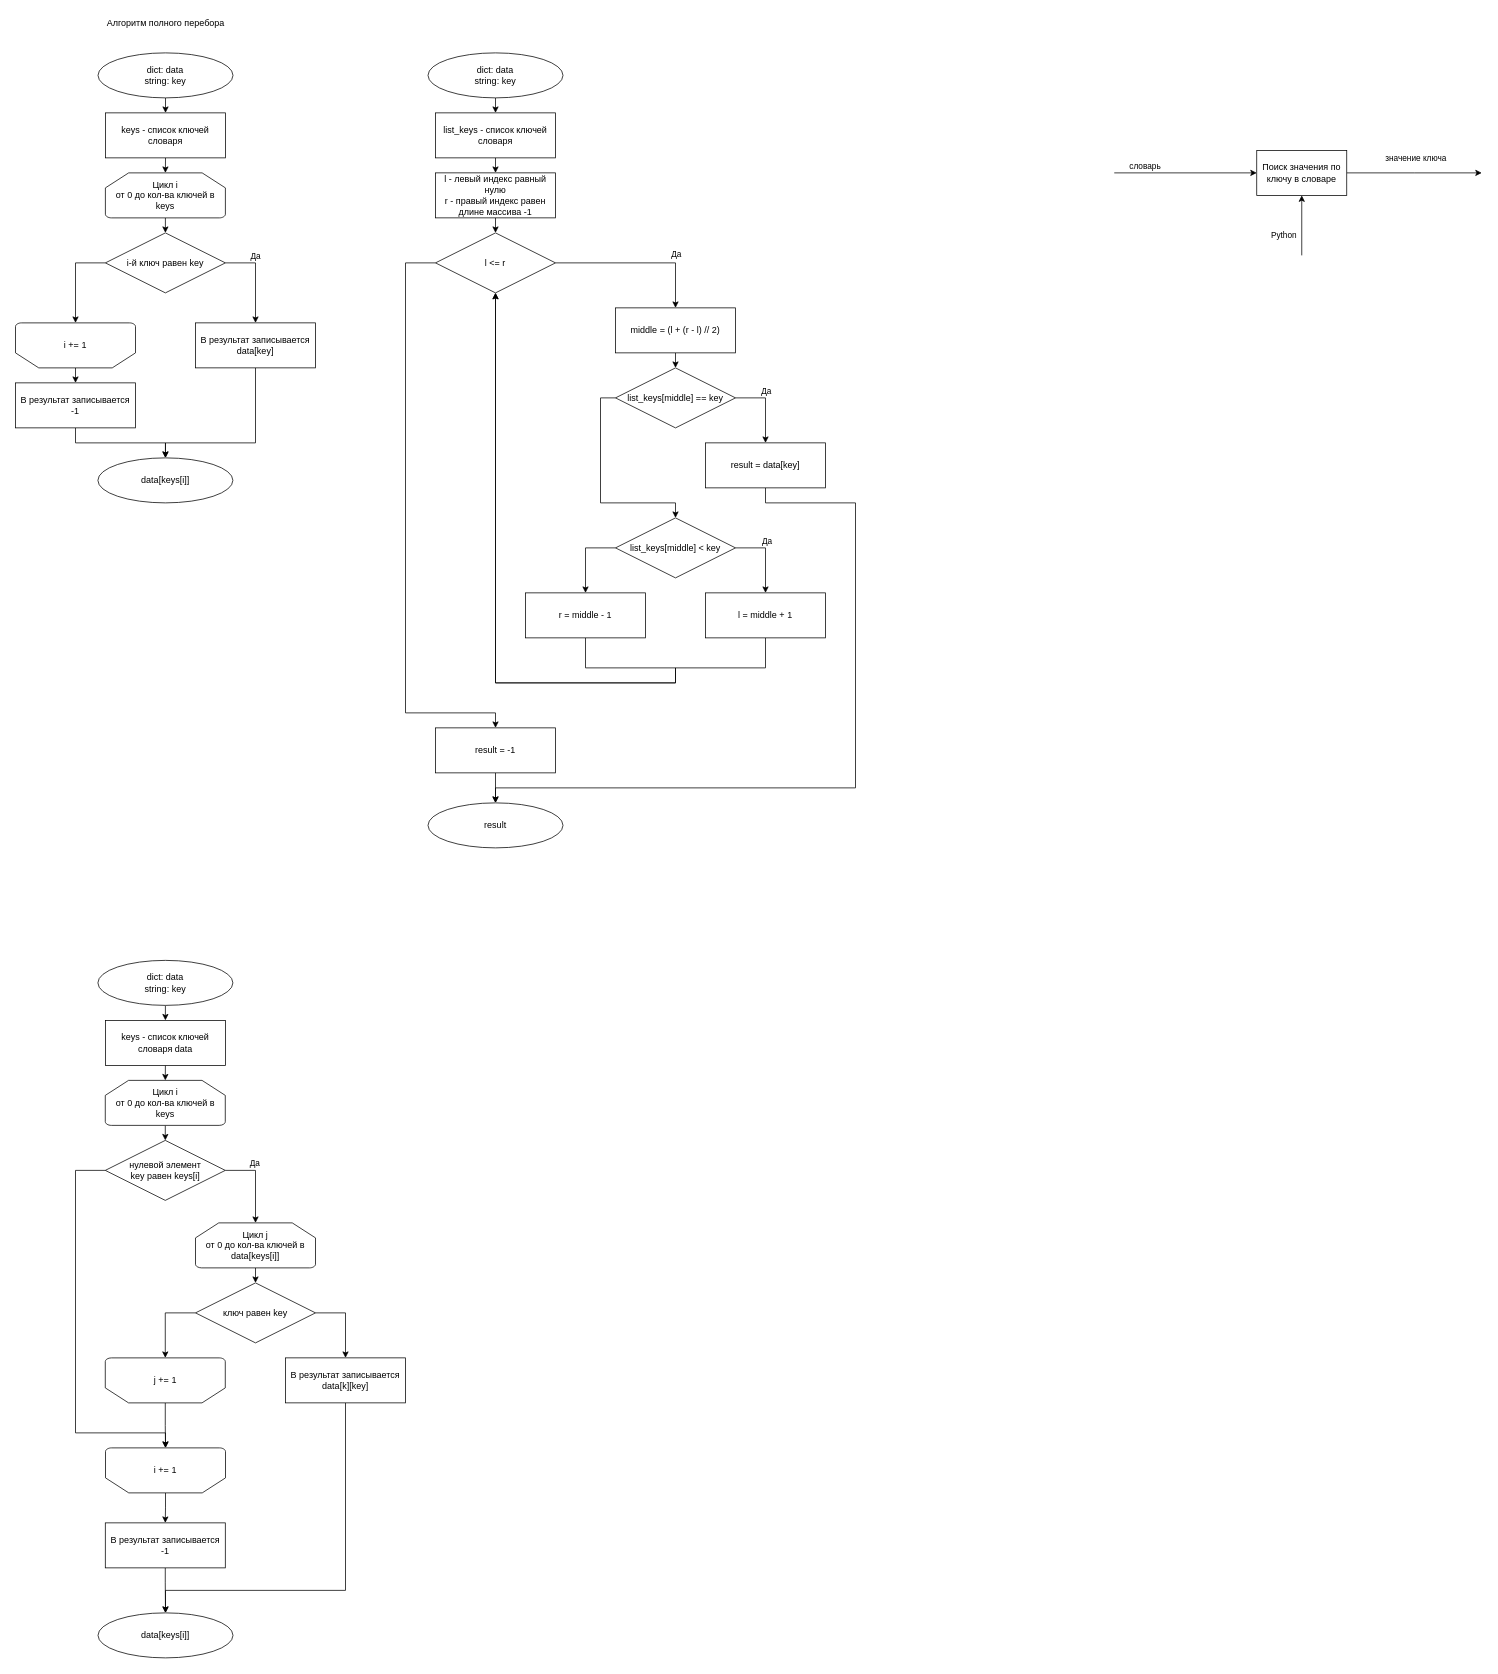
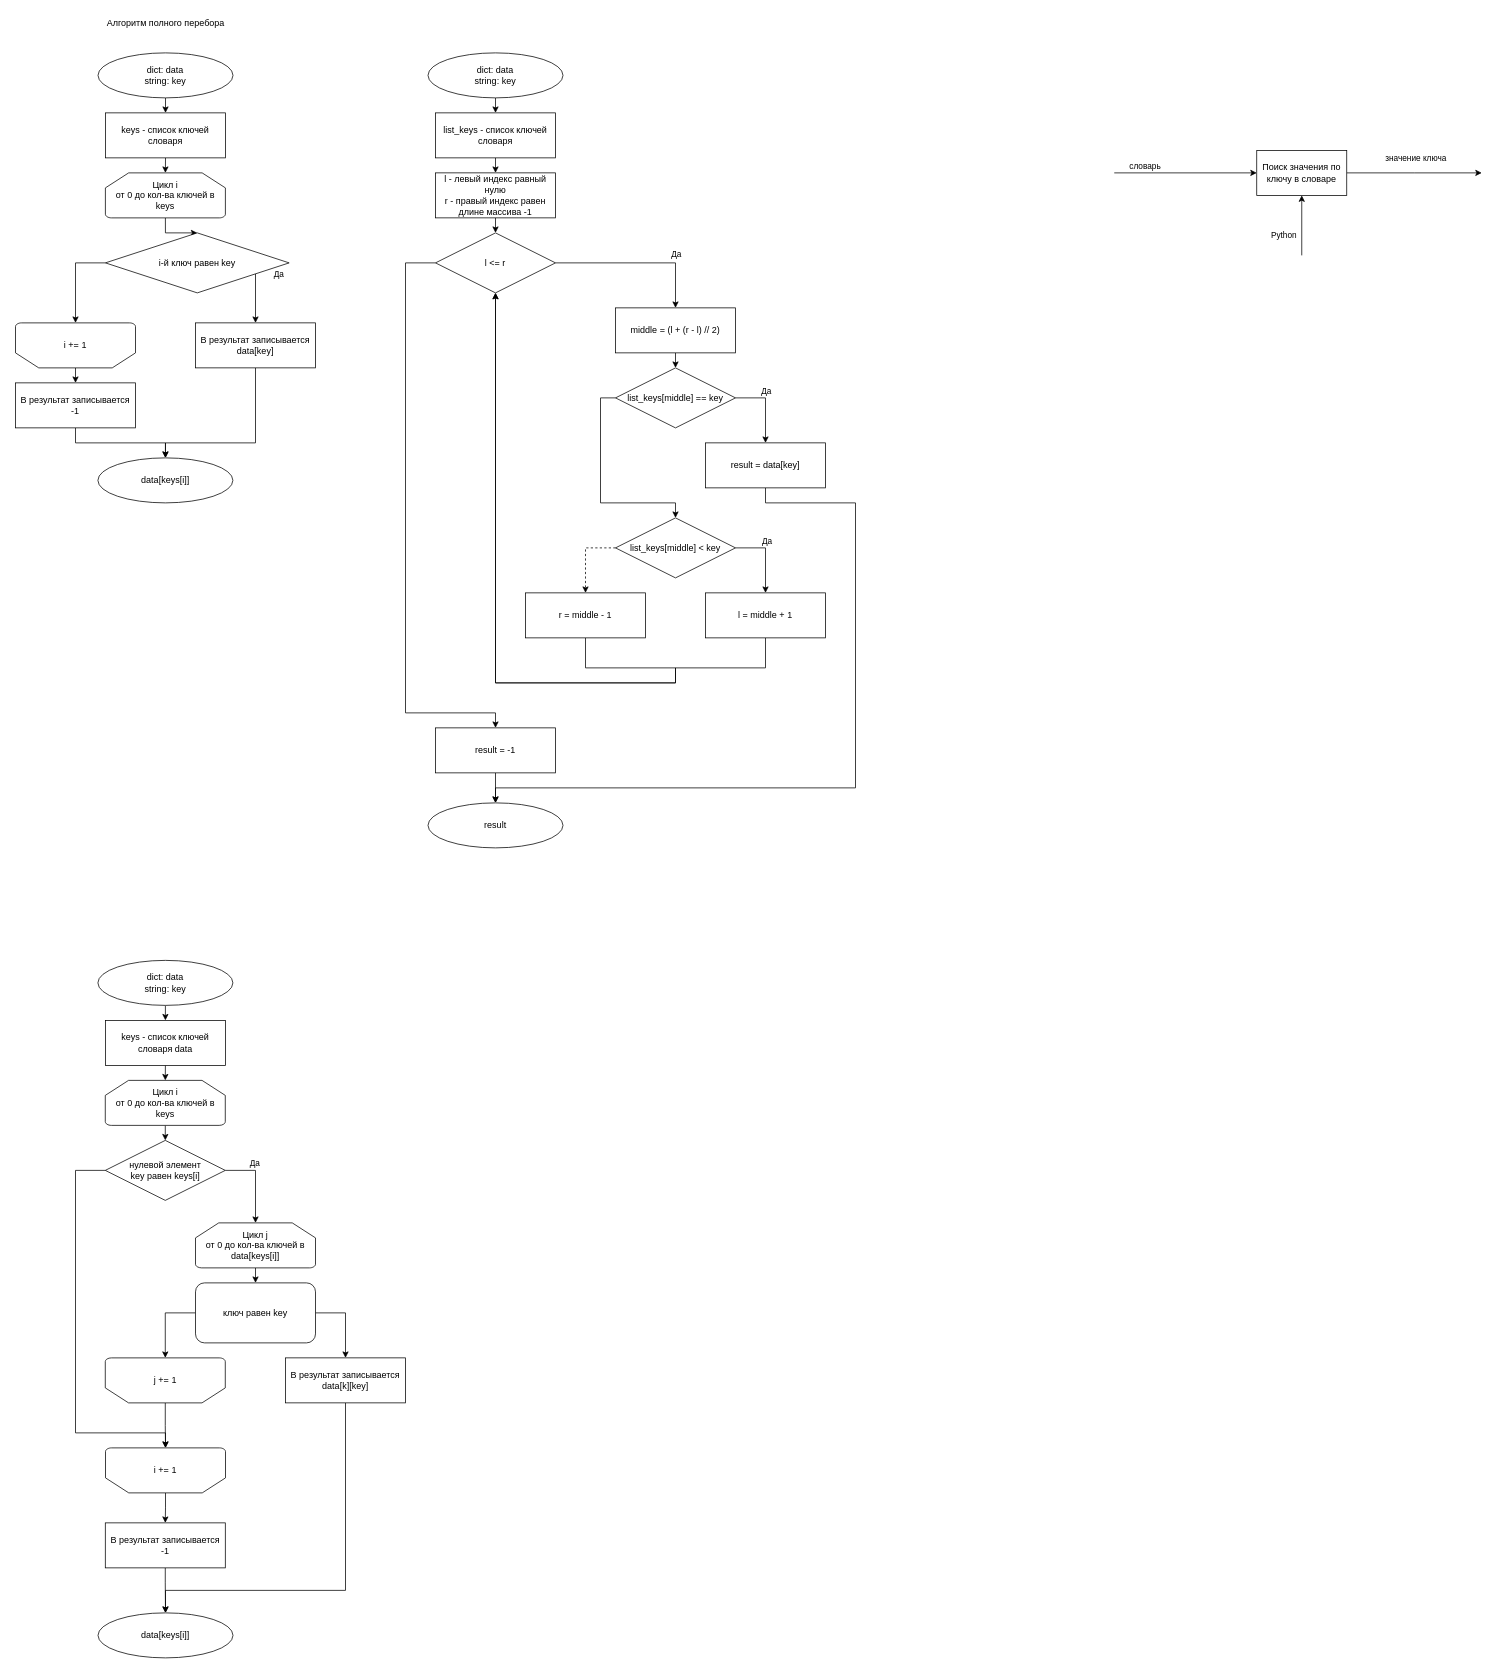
(165, 263) -> (197, 263)
(585, 552) -> (585, 552)
(255, 1313) -> (255, 1313)
